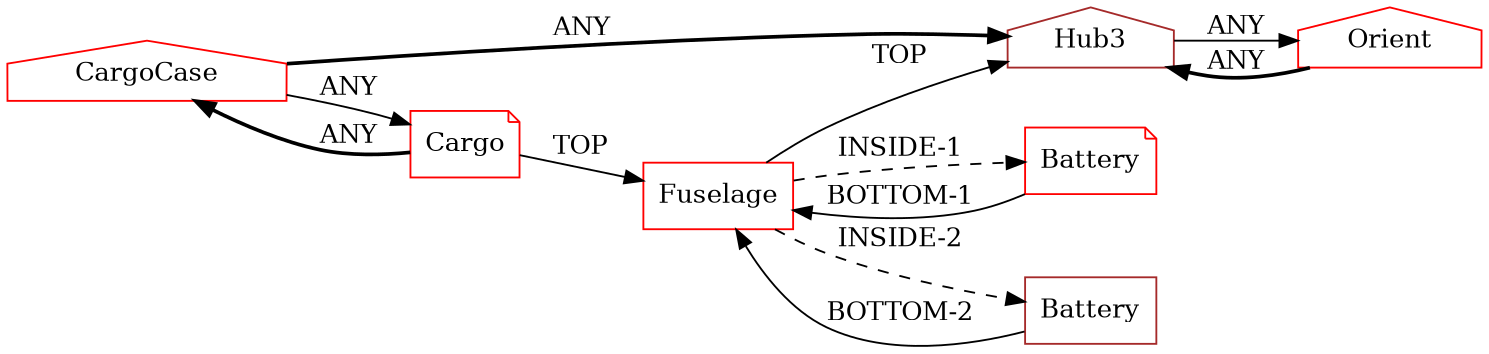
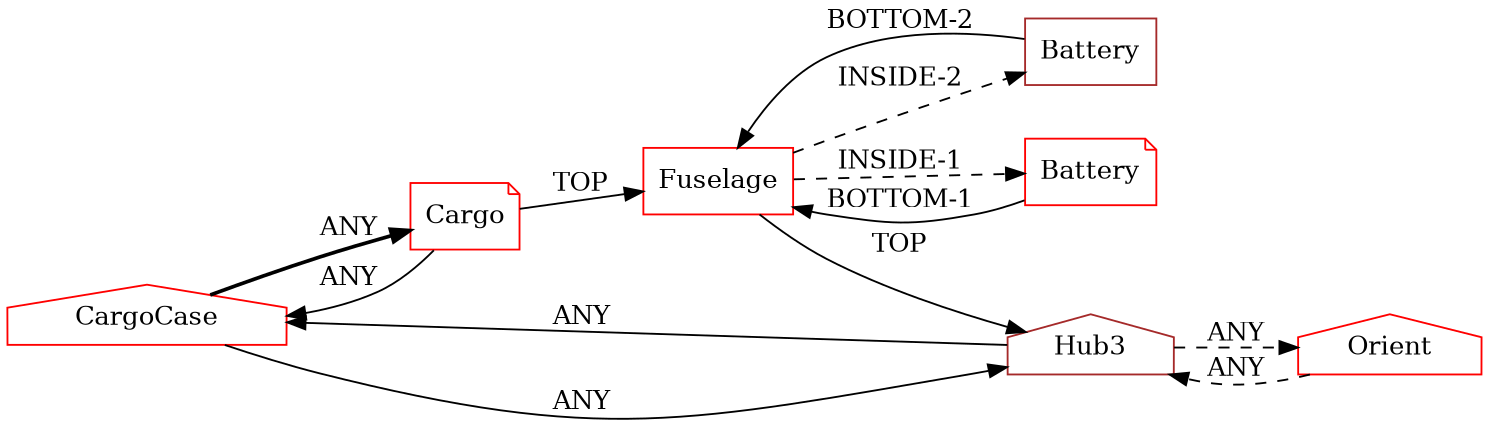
(1227, 41) -> (1227, 348)
(638, 43) -> (604, 418)
(1249, 77) -> (1249, 384)
(340, 106) -> (300, 263)
(308, 147) -> (375, 293)
none -> (656, 334)
